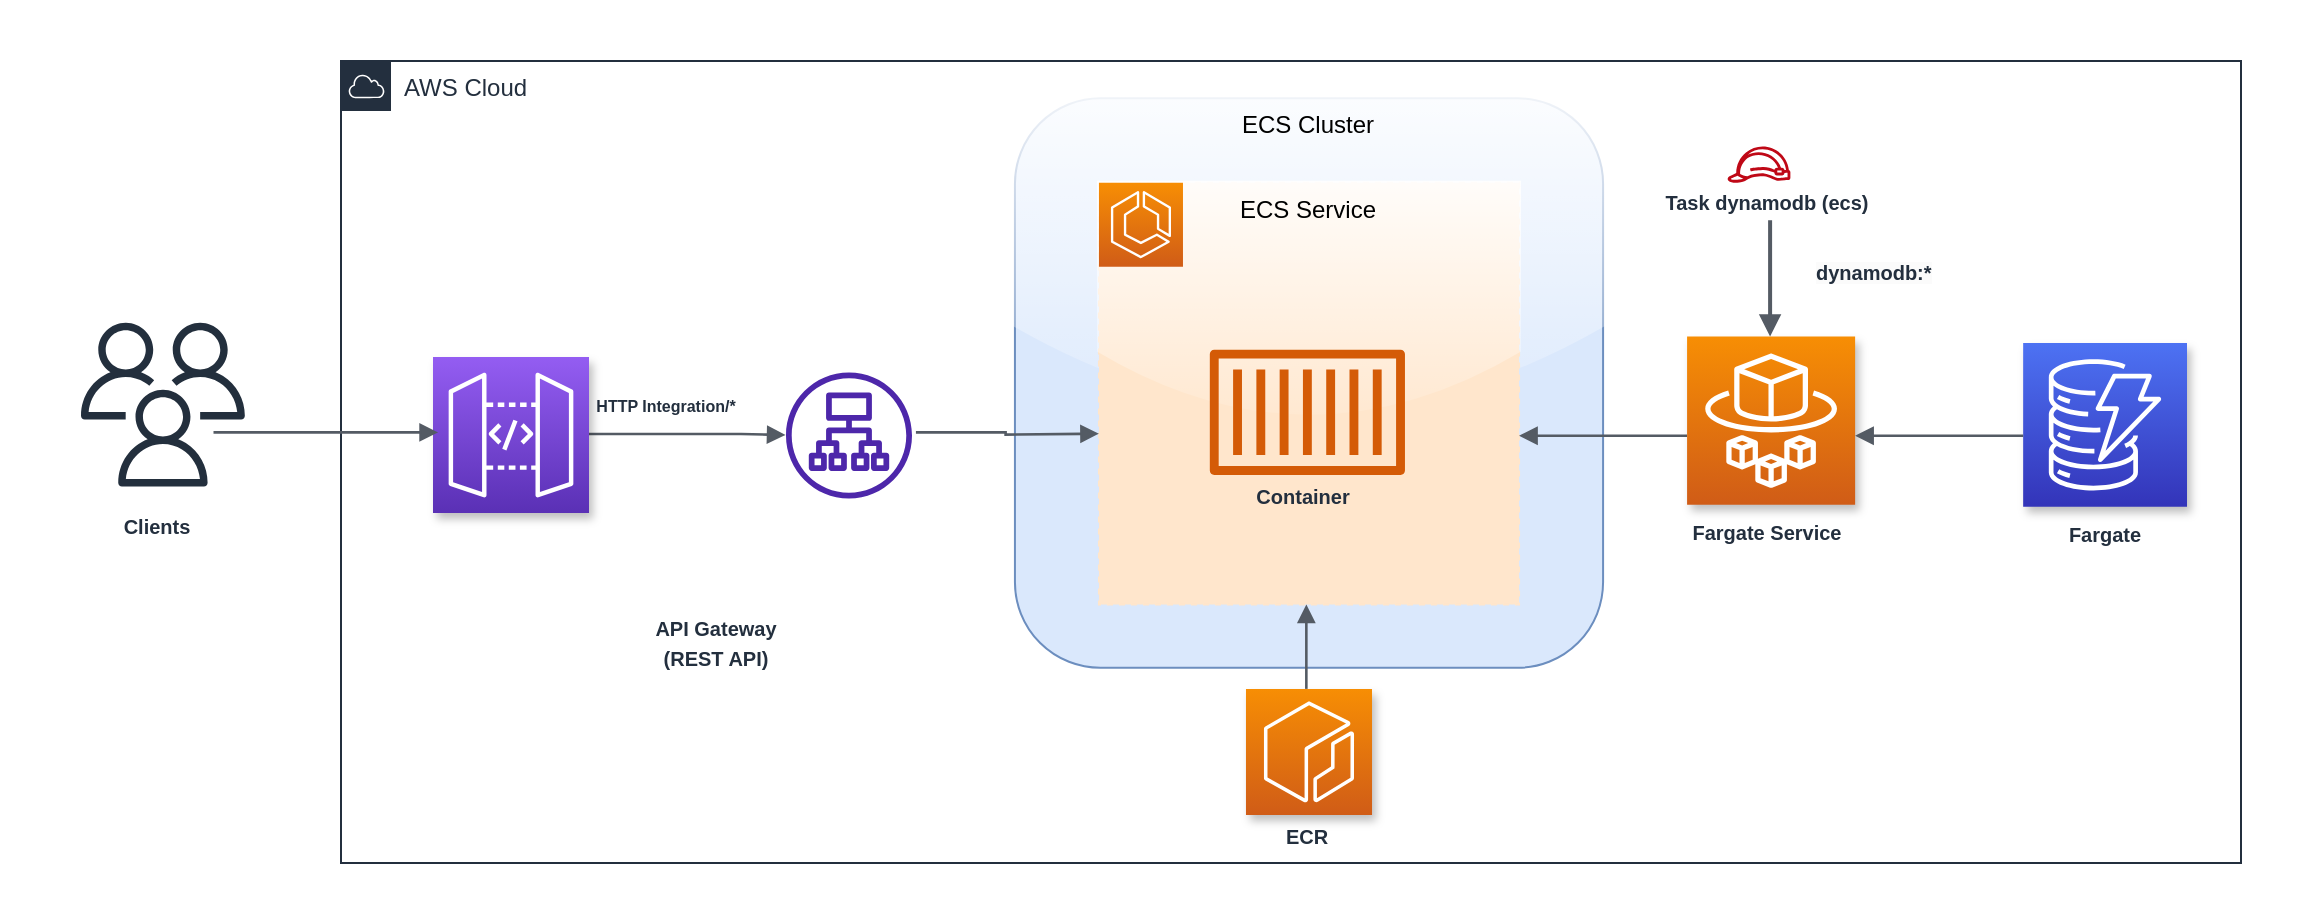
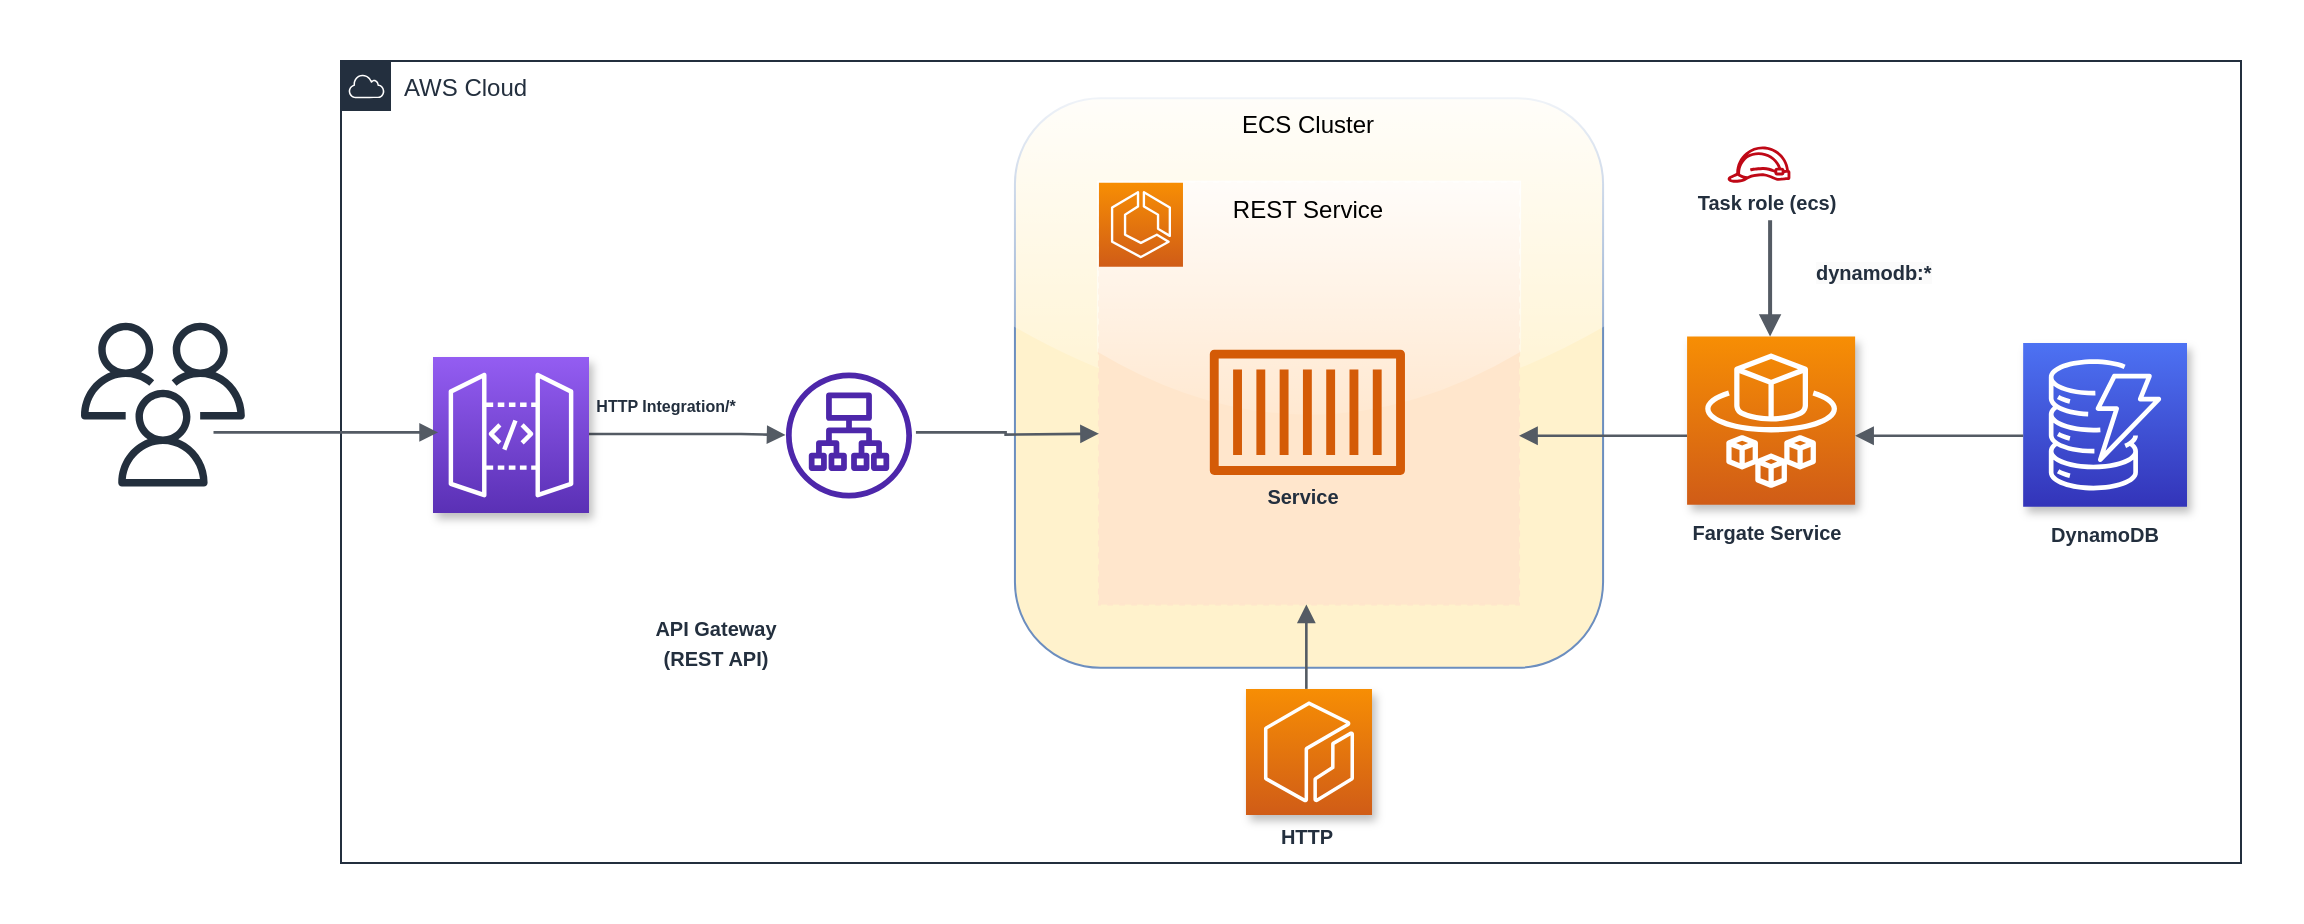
(1308, 125) -> (1308, 125)
(1768, 203) -> (1768, 203)
(1308, 210) -> (1308, 210)
(1304, 497) -> (1304, 497)
(157, 528) -> none
(2106, 535) -> (2106, 535)
(1308, 837) -> (1308, 837)
